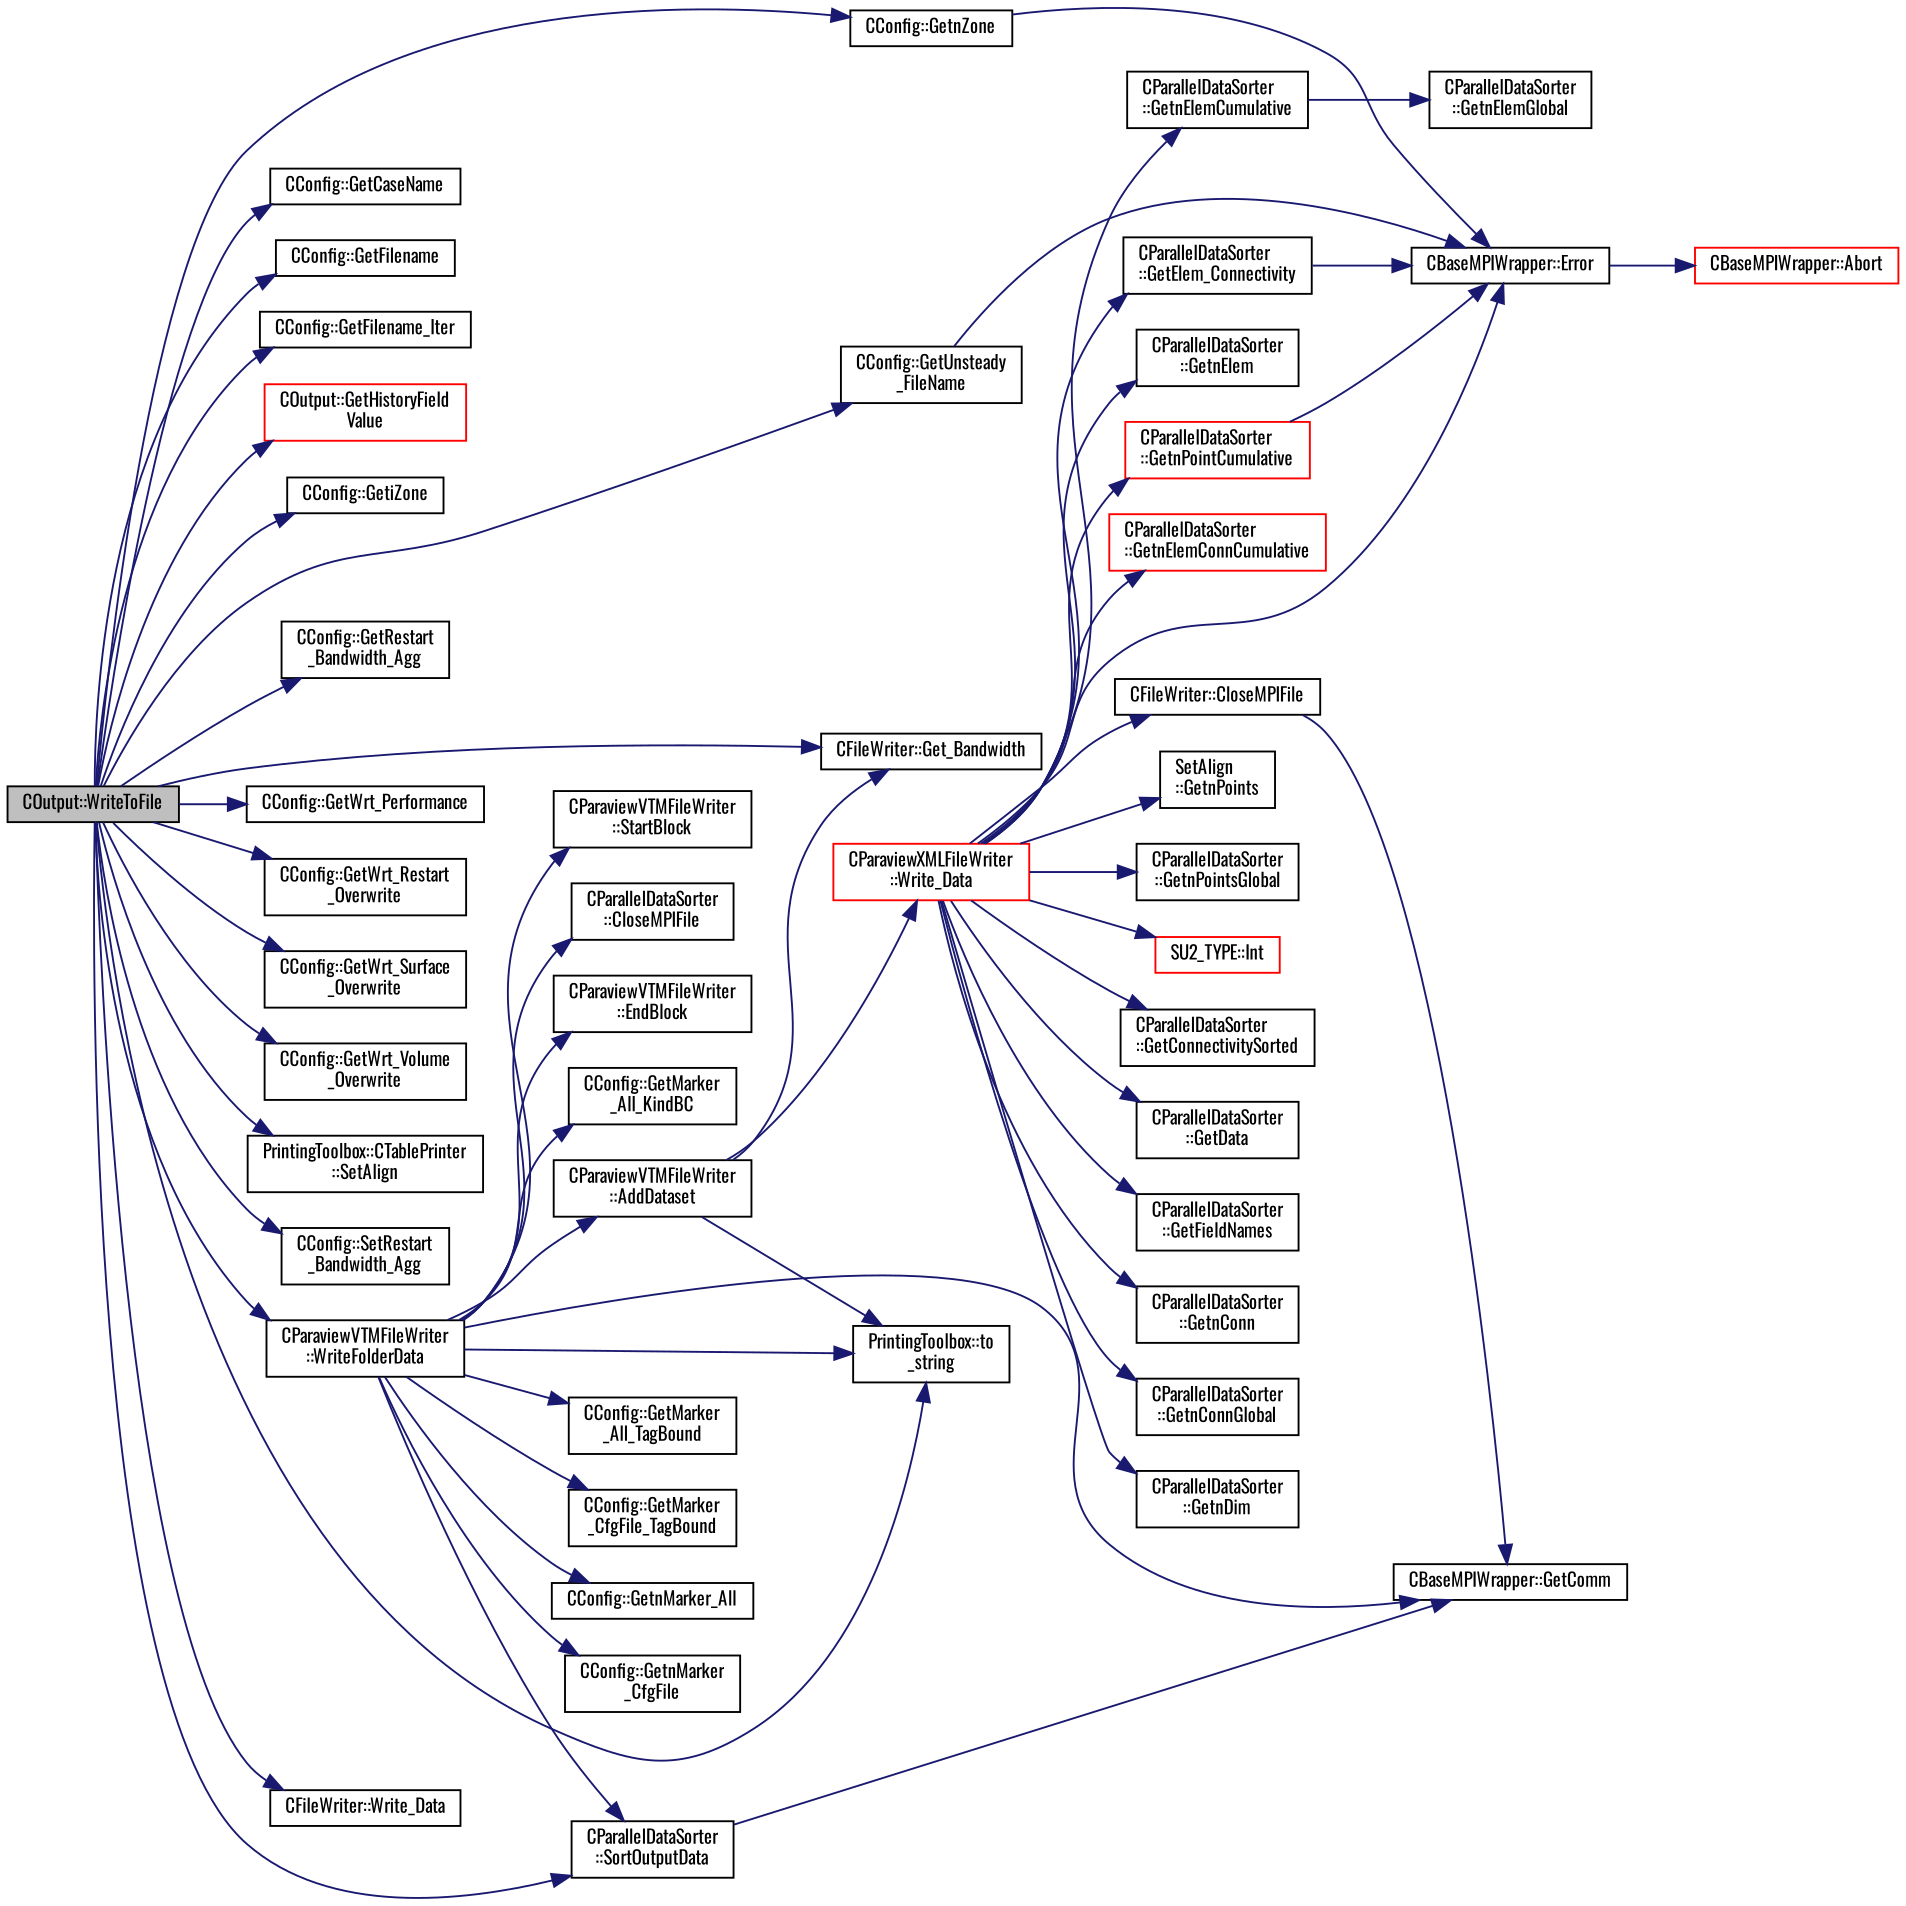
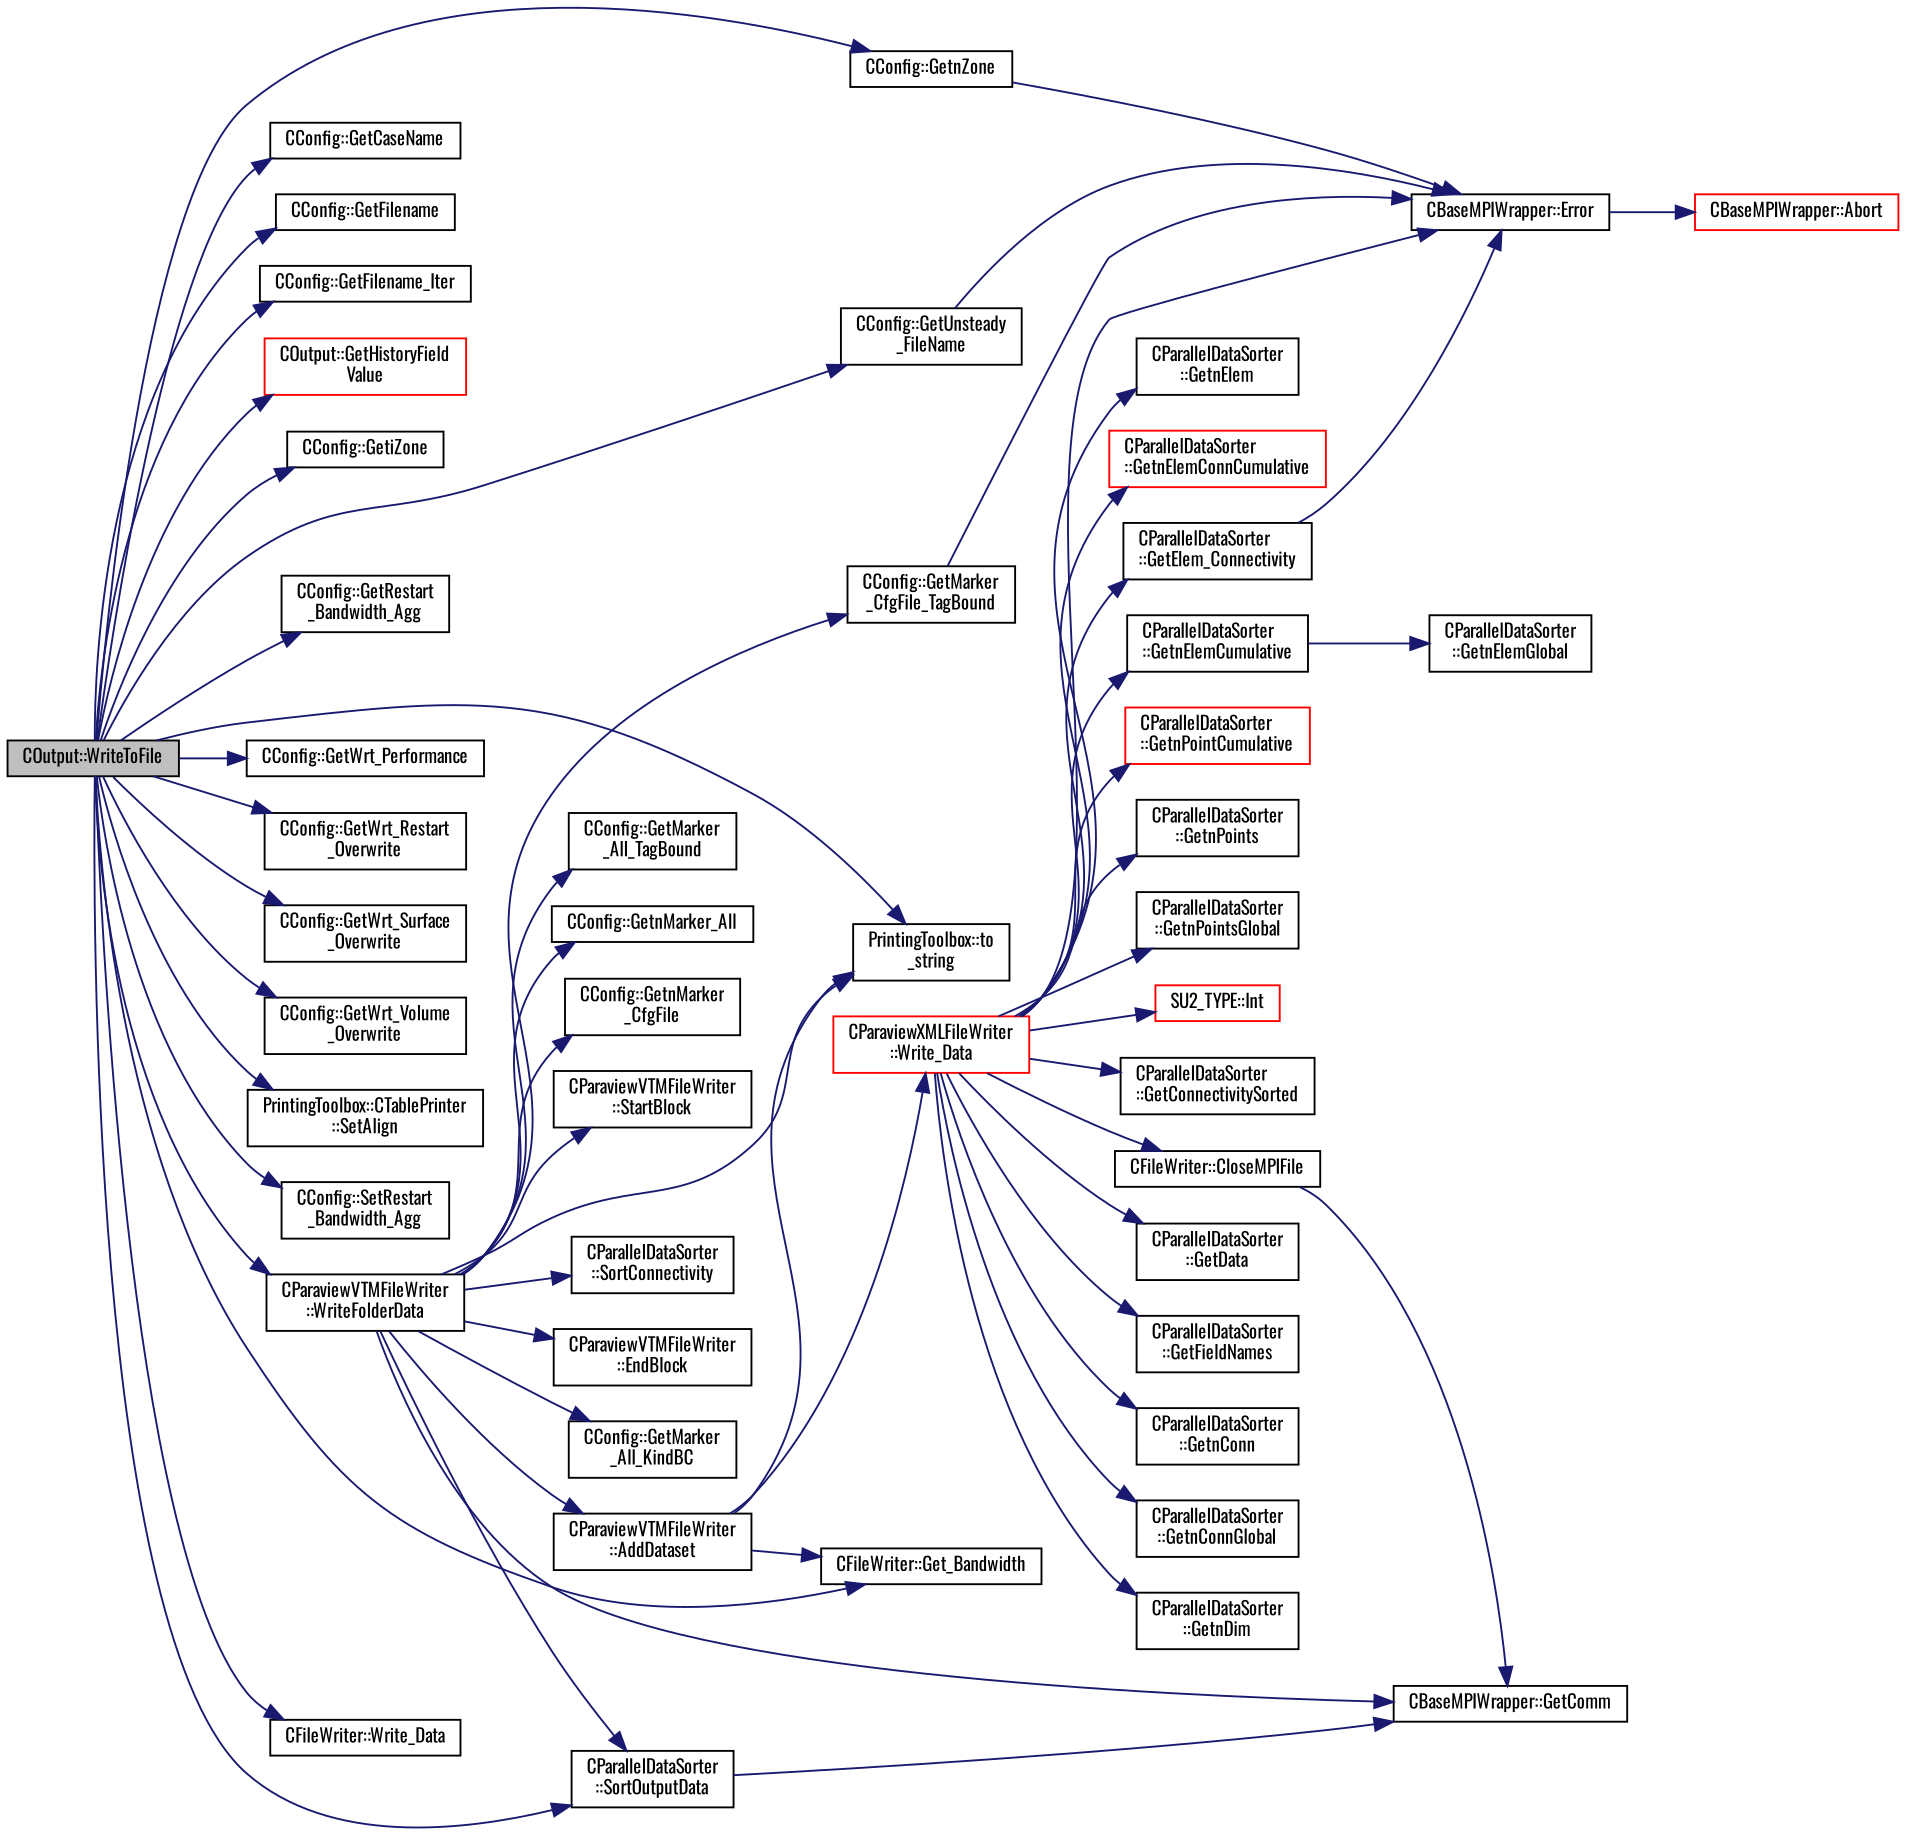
(1385, 364) -> (1095, 281)
(1218, 780) -> (1218, 828)
(653, 912) -> (653, 1265)
